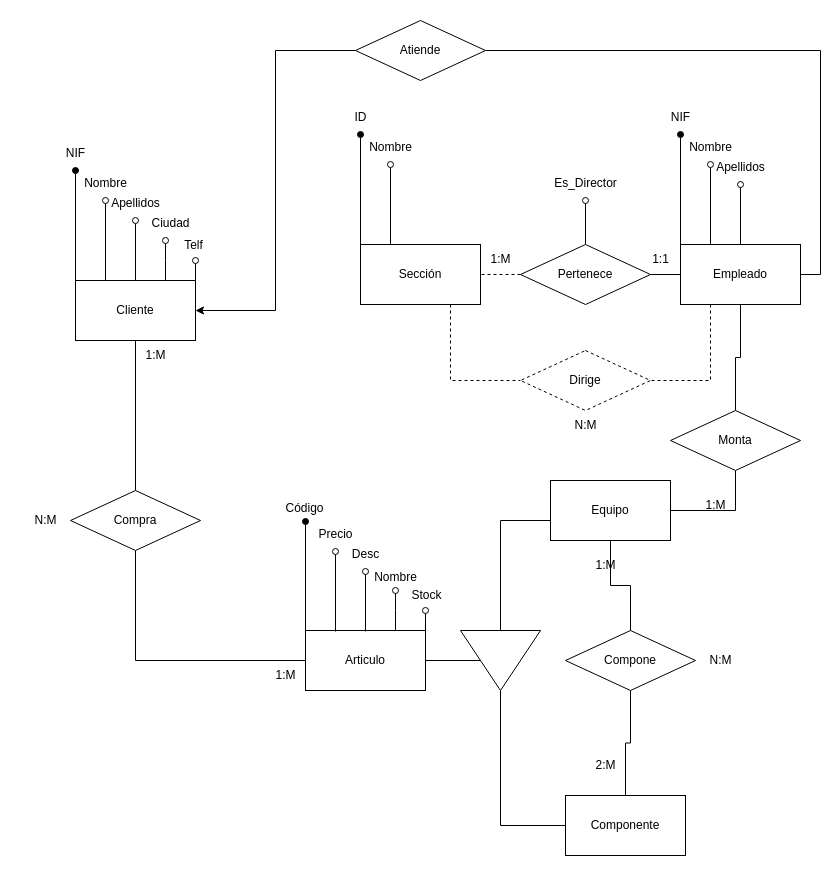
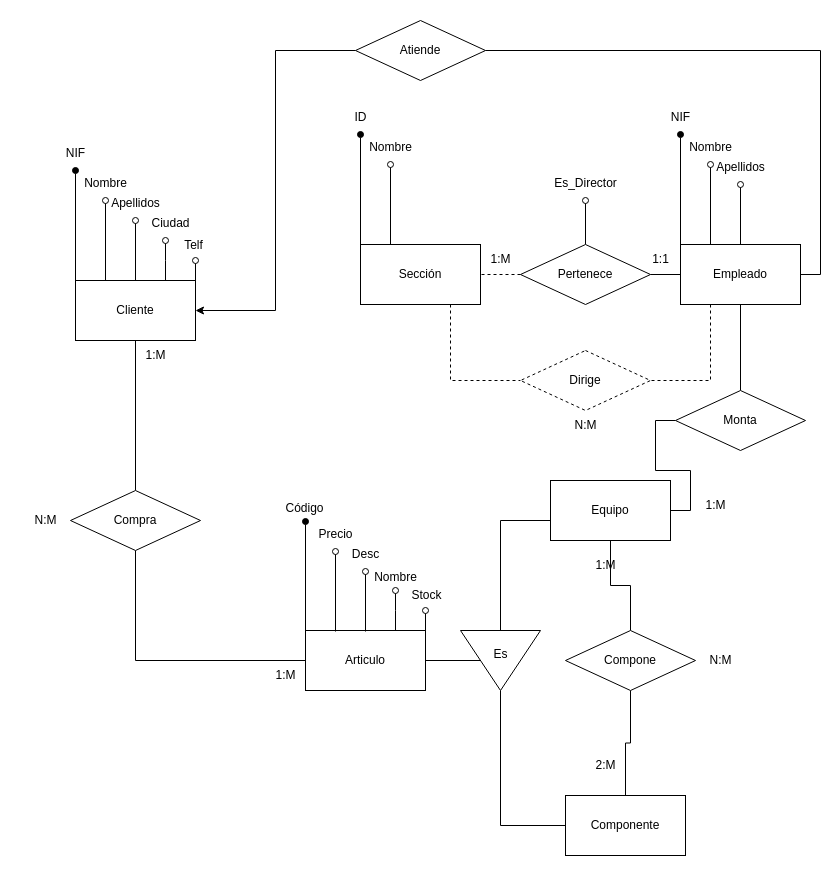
(736, 441) -> (741, 421)
none -> (501, 655)
